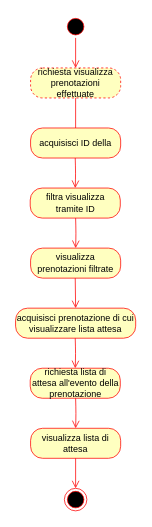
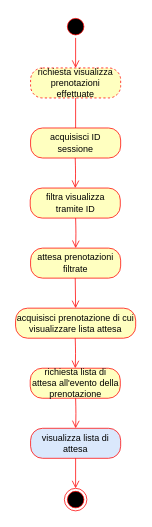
(75, 143) -> (75, 143)
(75, 263) -> (75, 263)
(75, 443) -> (75, 443)
